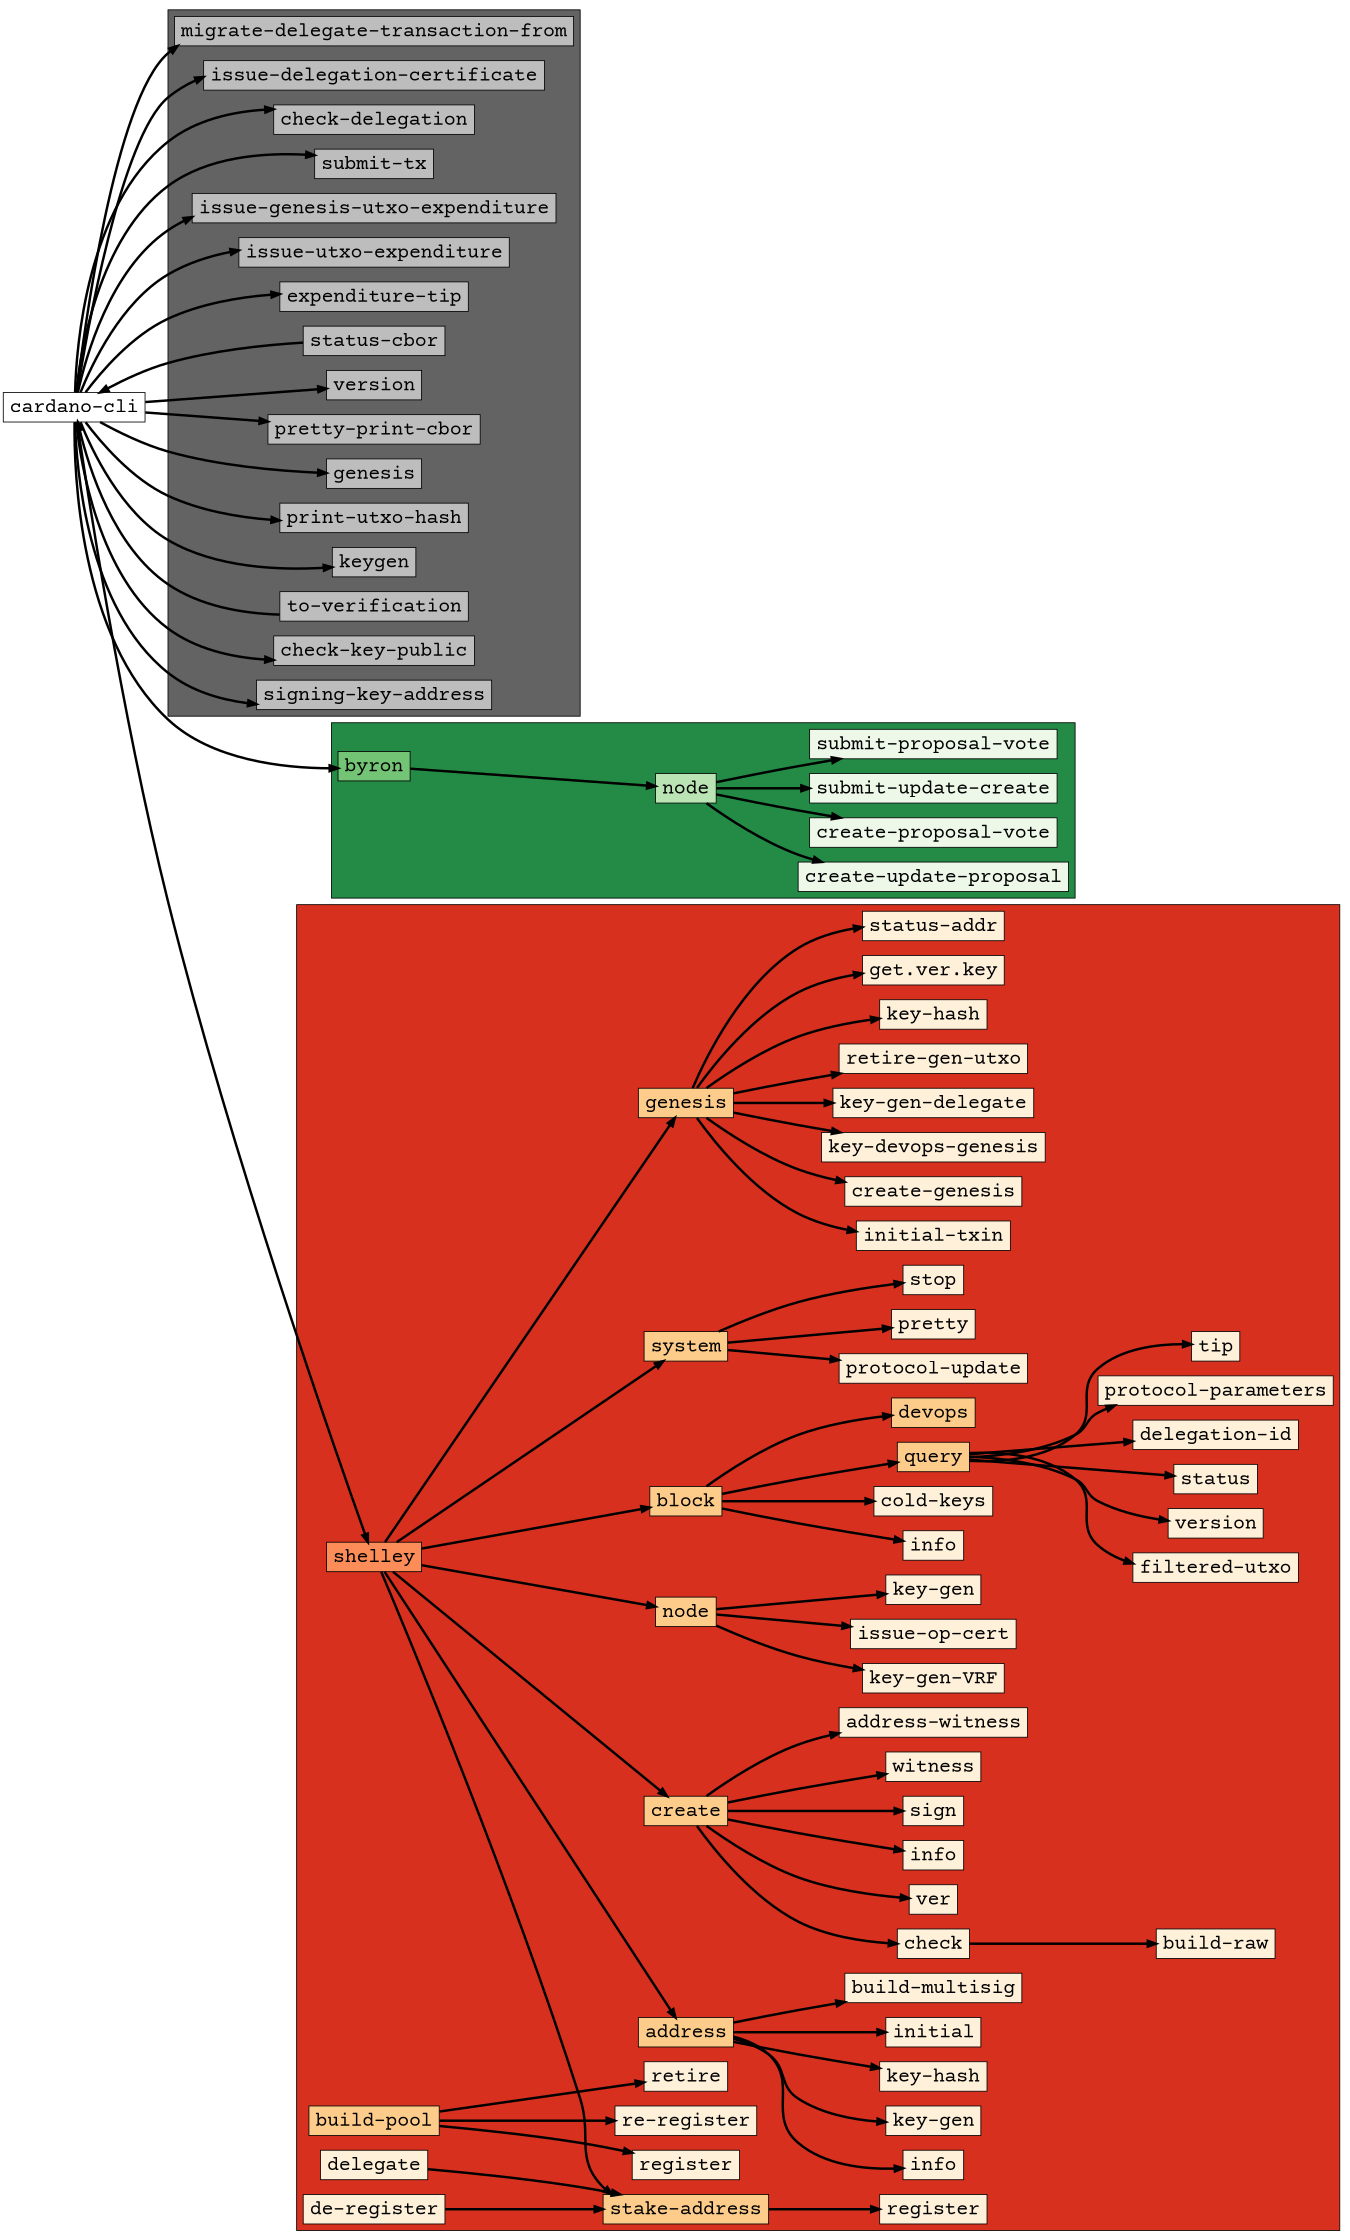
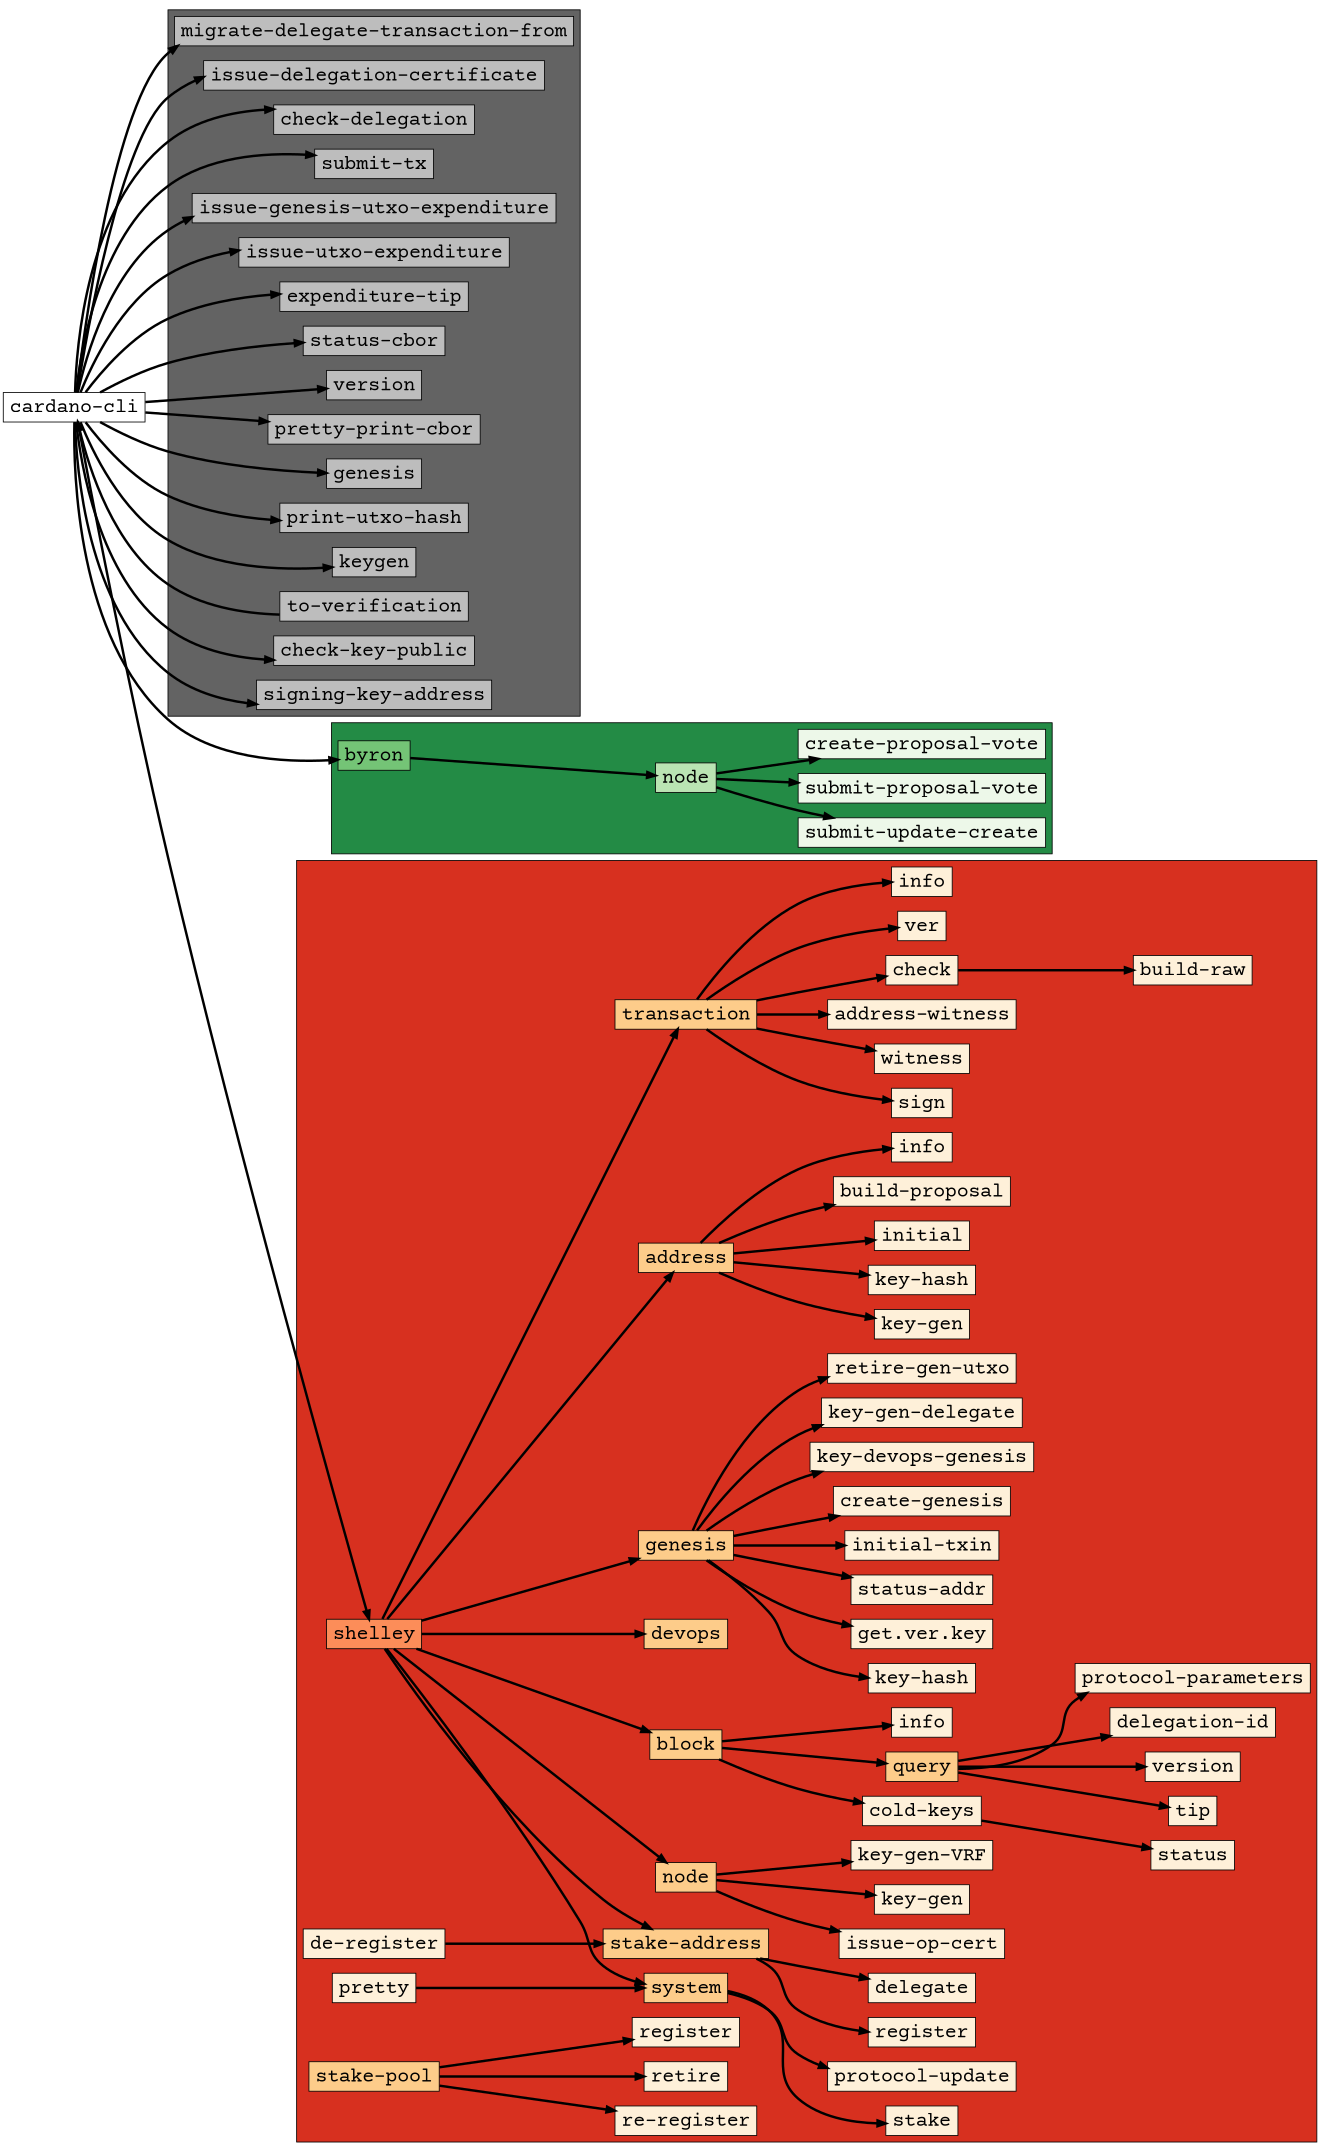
(203, 355) -> (194, 357)
(933, 877) -> none
(933, 1280) -> (922, 2121)
(805, 1336) -> (526, 1988)
(790, 1438) -> (529, 1634)
(1067, 1467) -> (1062, 1834)
(1216, 1568) -> none
(686, 1811) -> (686, 1014)
(933, 1988) -> (922, 1191)
(374, 2121) -> (374, 2076)
(520, 2179) -> (810, 1968)
